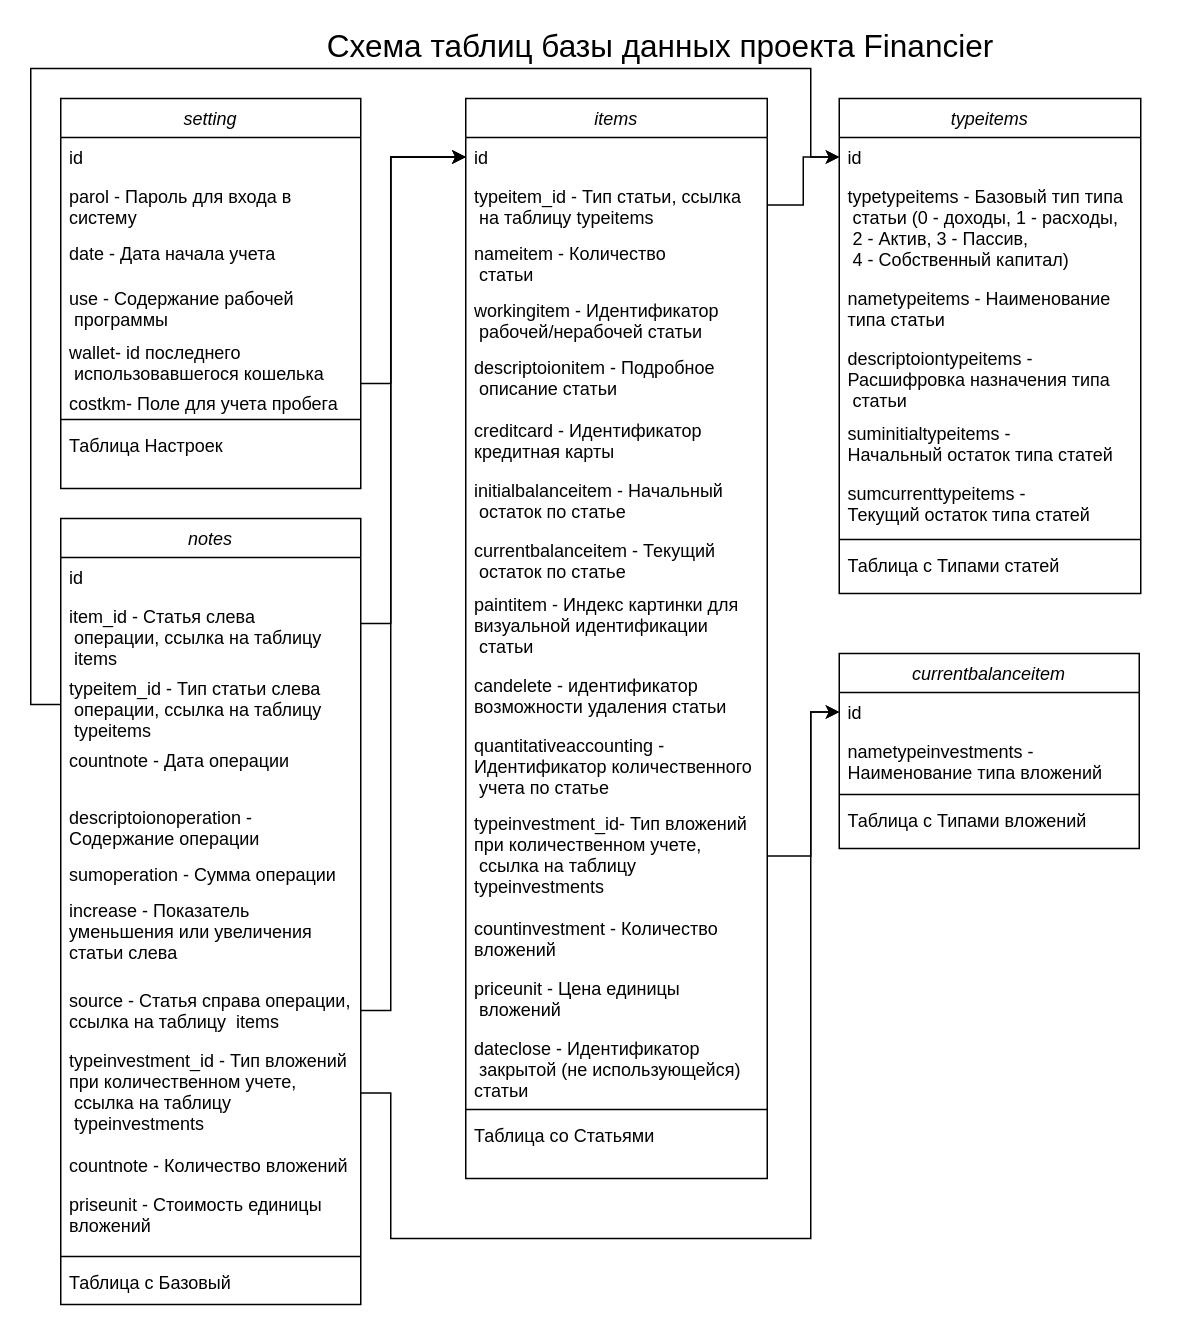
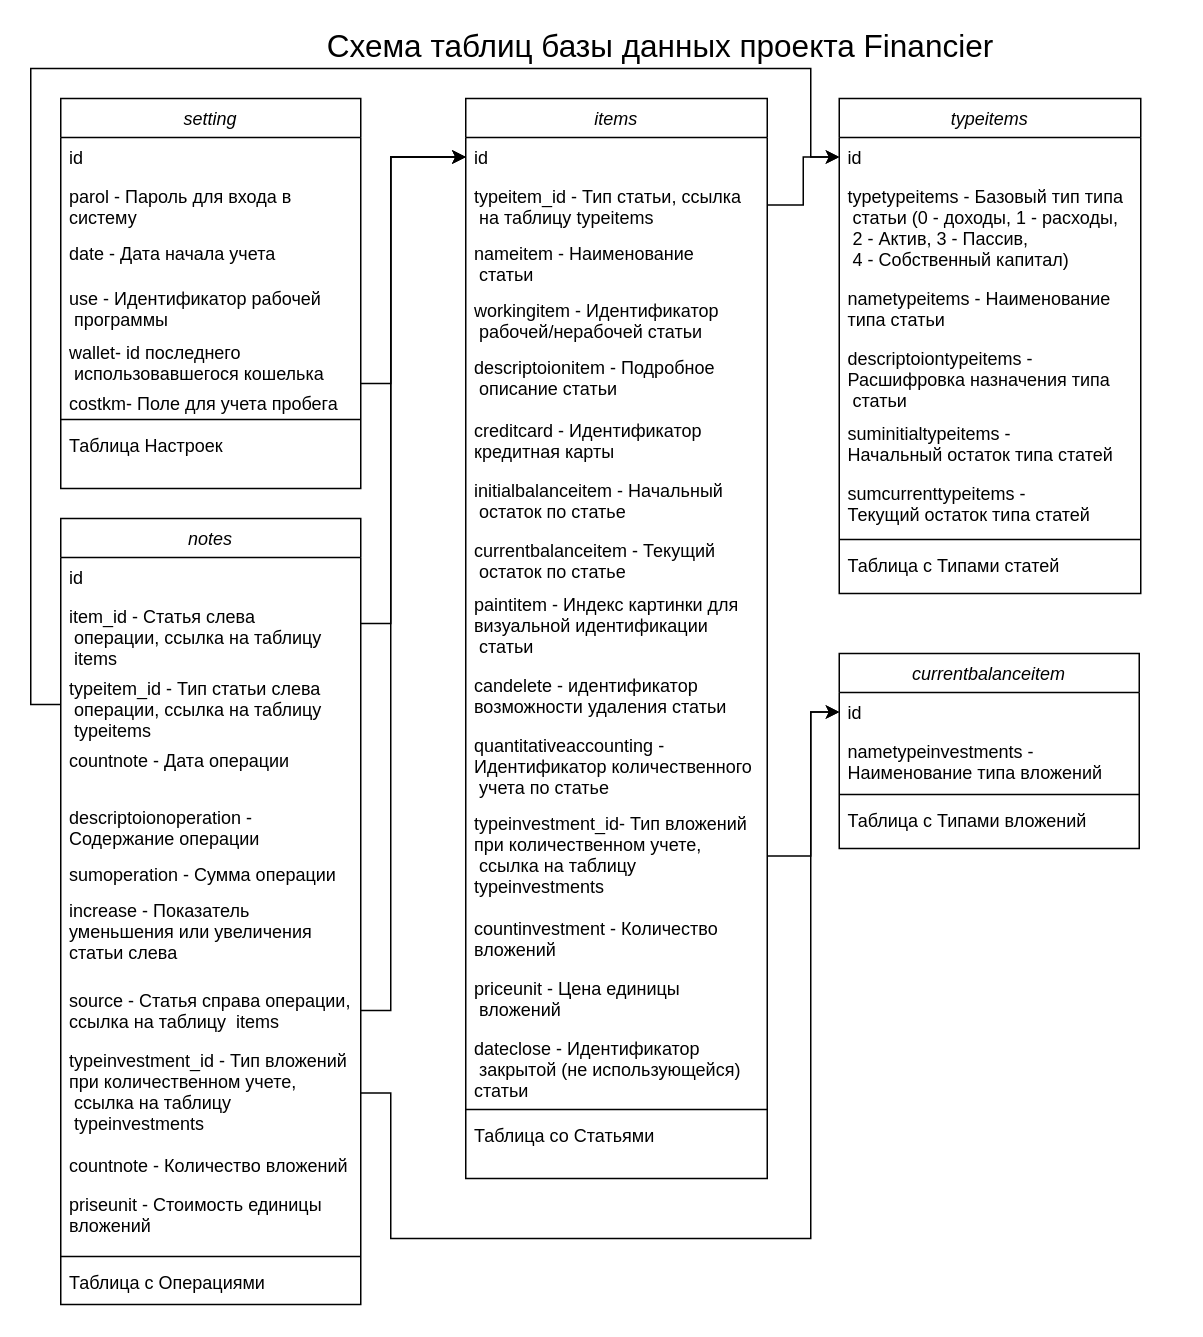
(573, 254) -> (583, 254)
(183, 299) -> (198, 299)
(150, 1283) -> (165, 1283)
